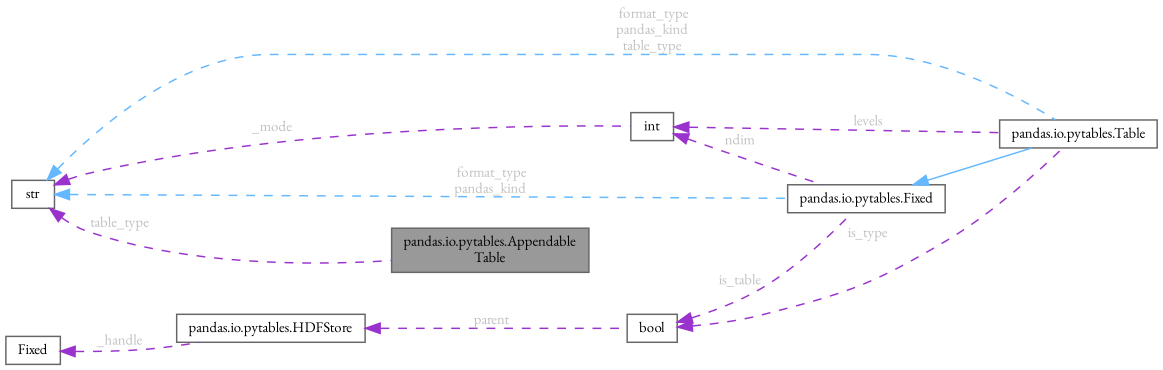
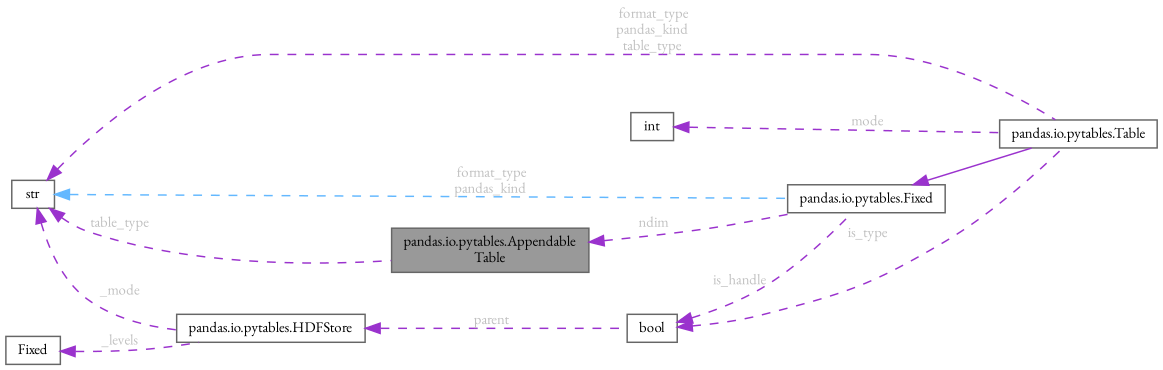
(546, 54) -> (546, 54)
(866, 121) -> (866, 121)
(348, 136) -> (89, 300)
(755, 162) -> (700, 230)
(980, 164) -> (980, 164)
(738, 280) -> (738, 280)
(119, 341) -> (119, 341)
